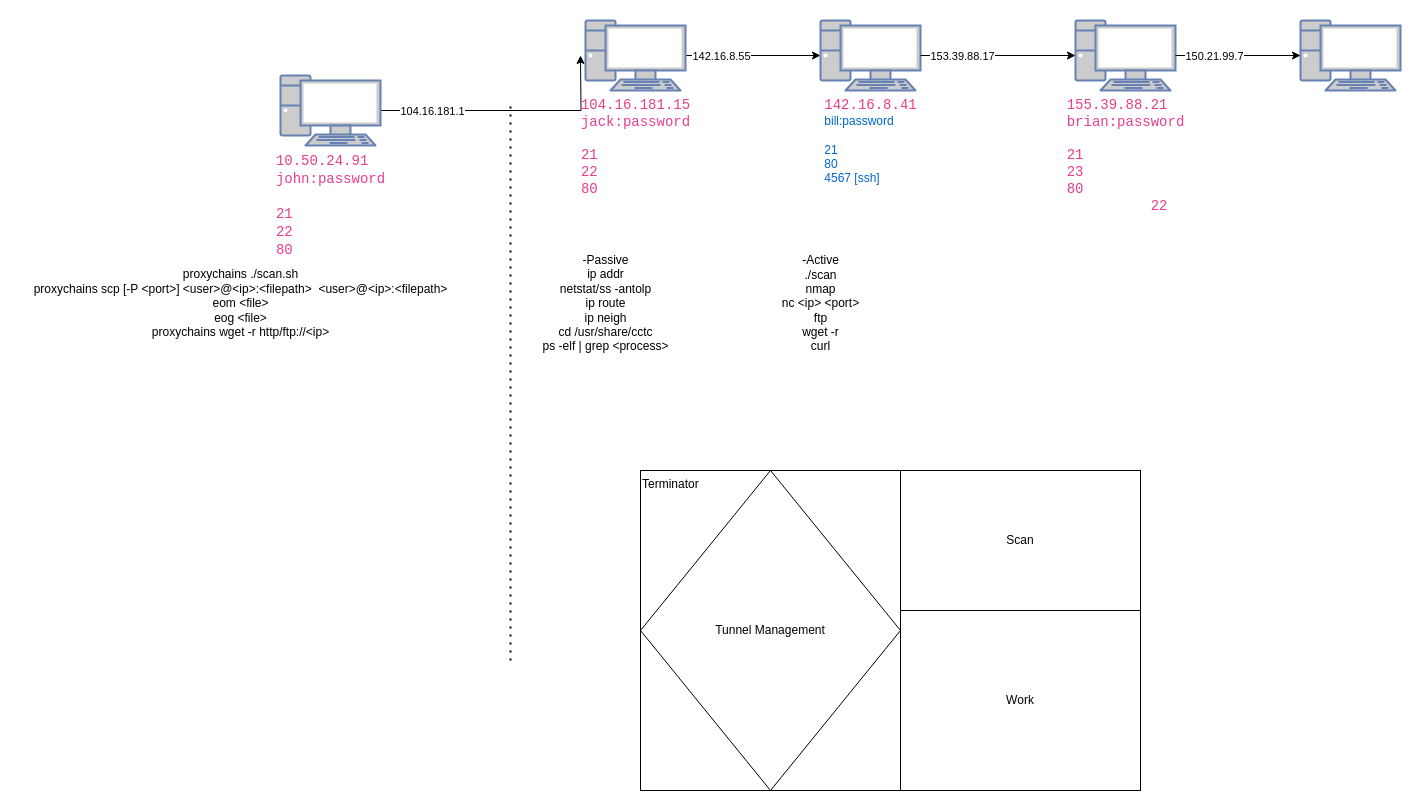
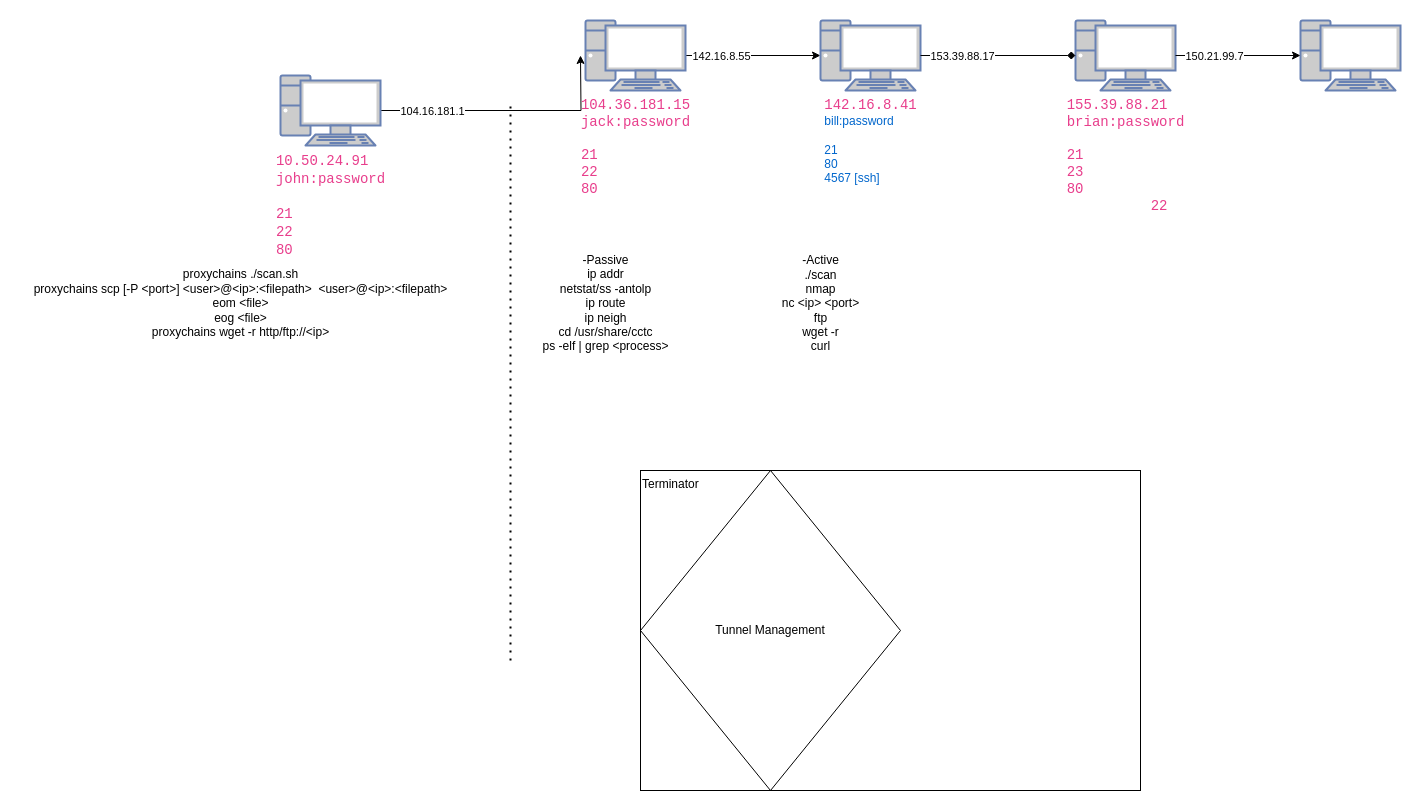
(1067, 56) -> (1066, 56)
(636, 134) -> (636, 134)
(1021, 541) -> none
(1021, 701) -> none
